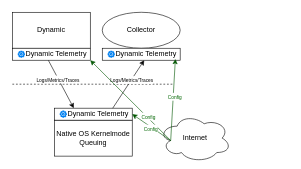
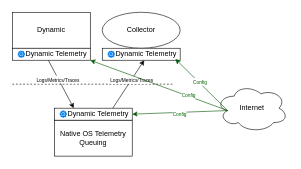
(93, 138) -> (93, 138)
(195, 138) -> (252, 108)
